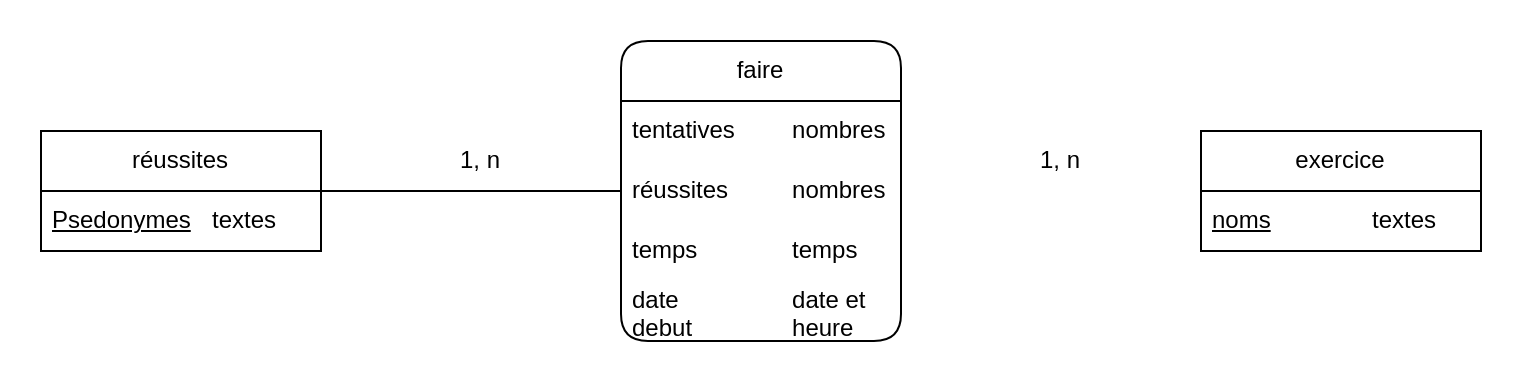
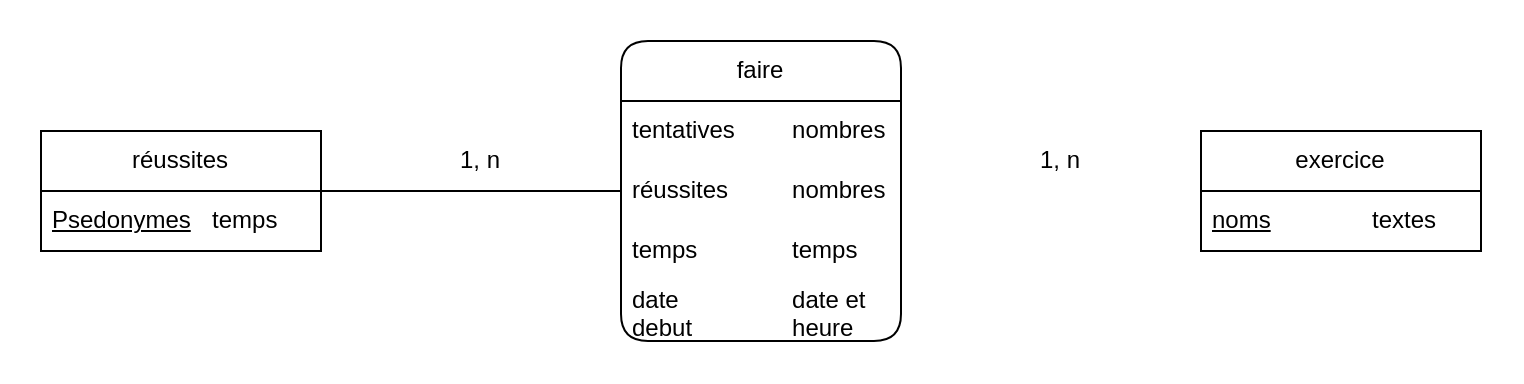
(167, 221) -> (161, 221)
